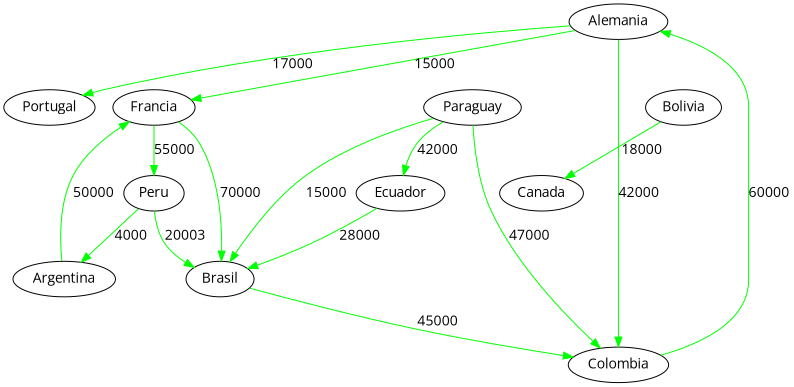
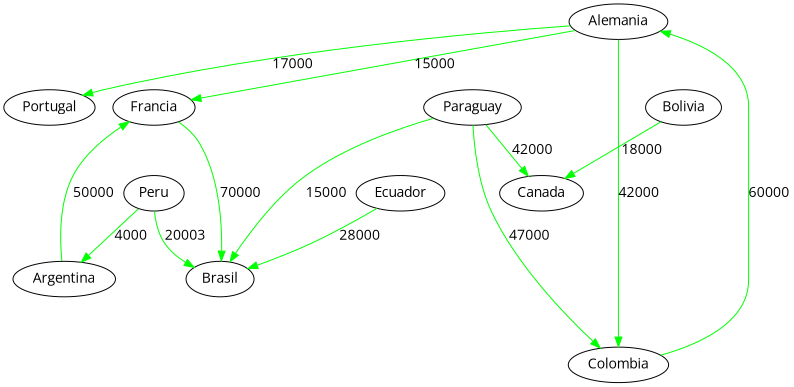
(420, 140) -> (504, 147)
(154, 145) -> none
(405, 327) -> none
